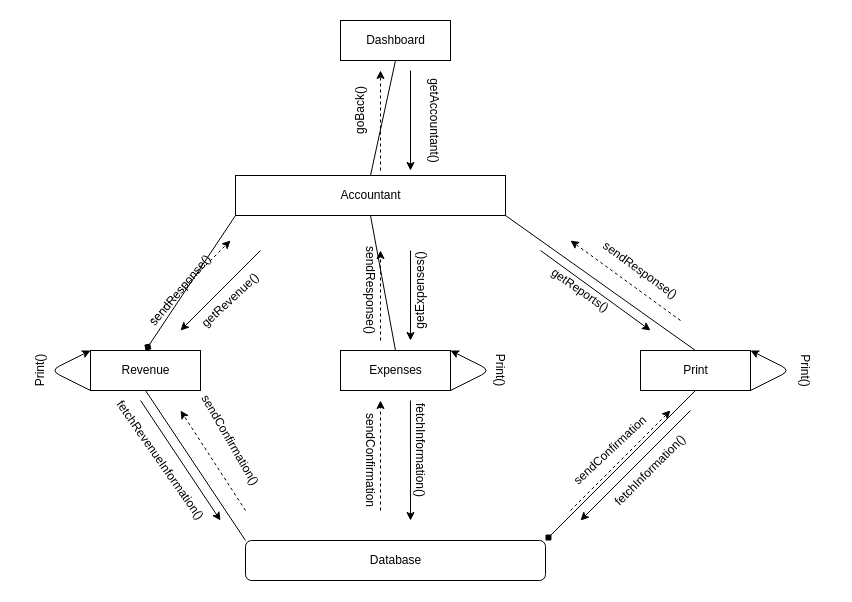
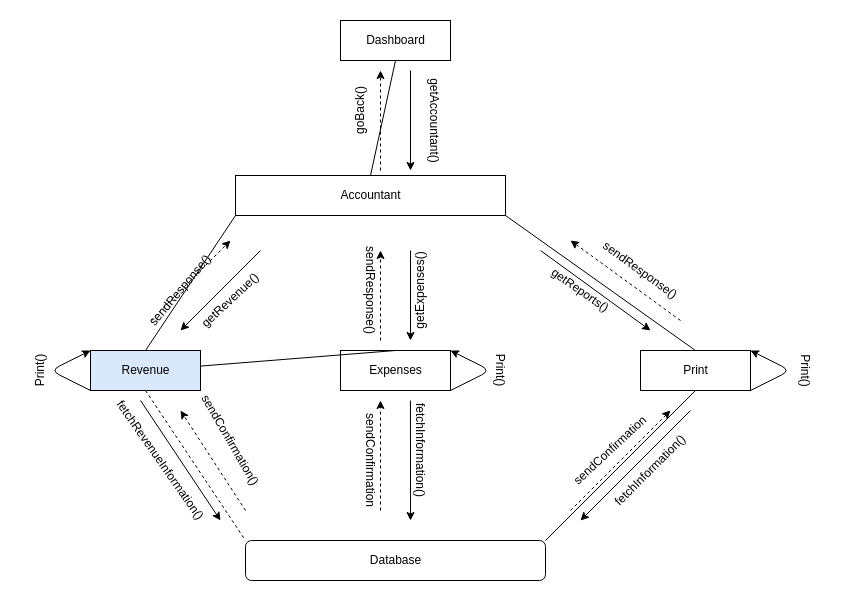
(389, 313) -> (299, 358)
(150, 343) -> (148, 346)
(146, 371) -> (146, 371)
(196, 466) -> (196, 466)
(552, 534) -> (549, 537)
